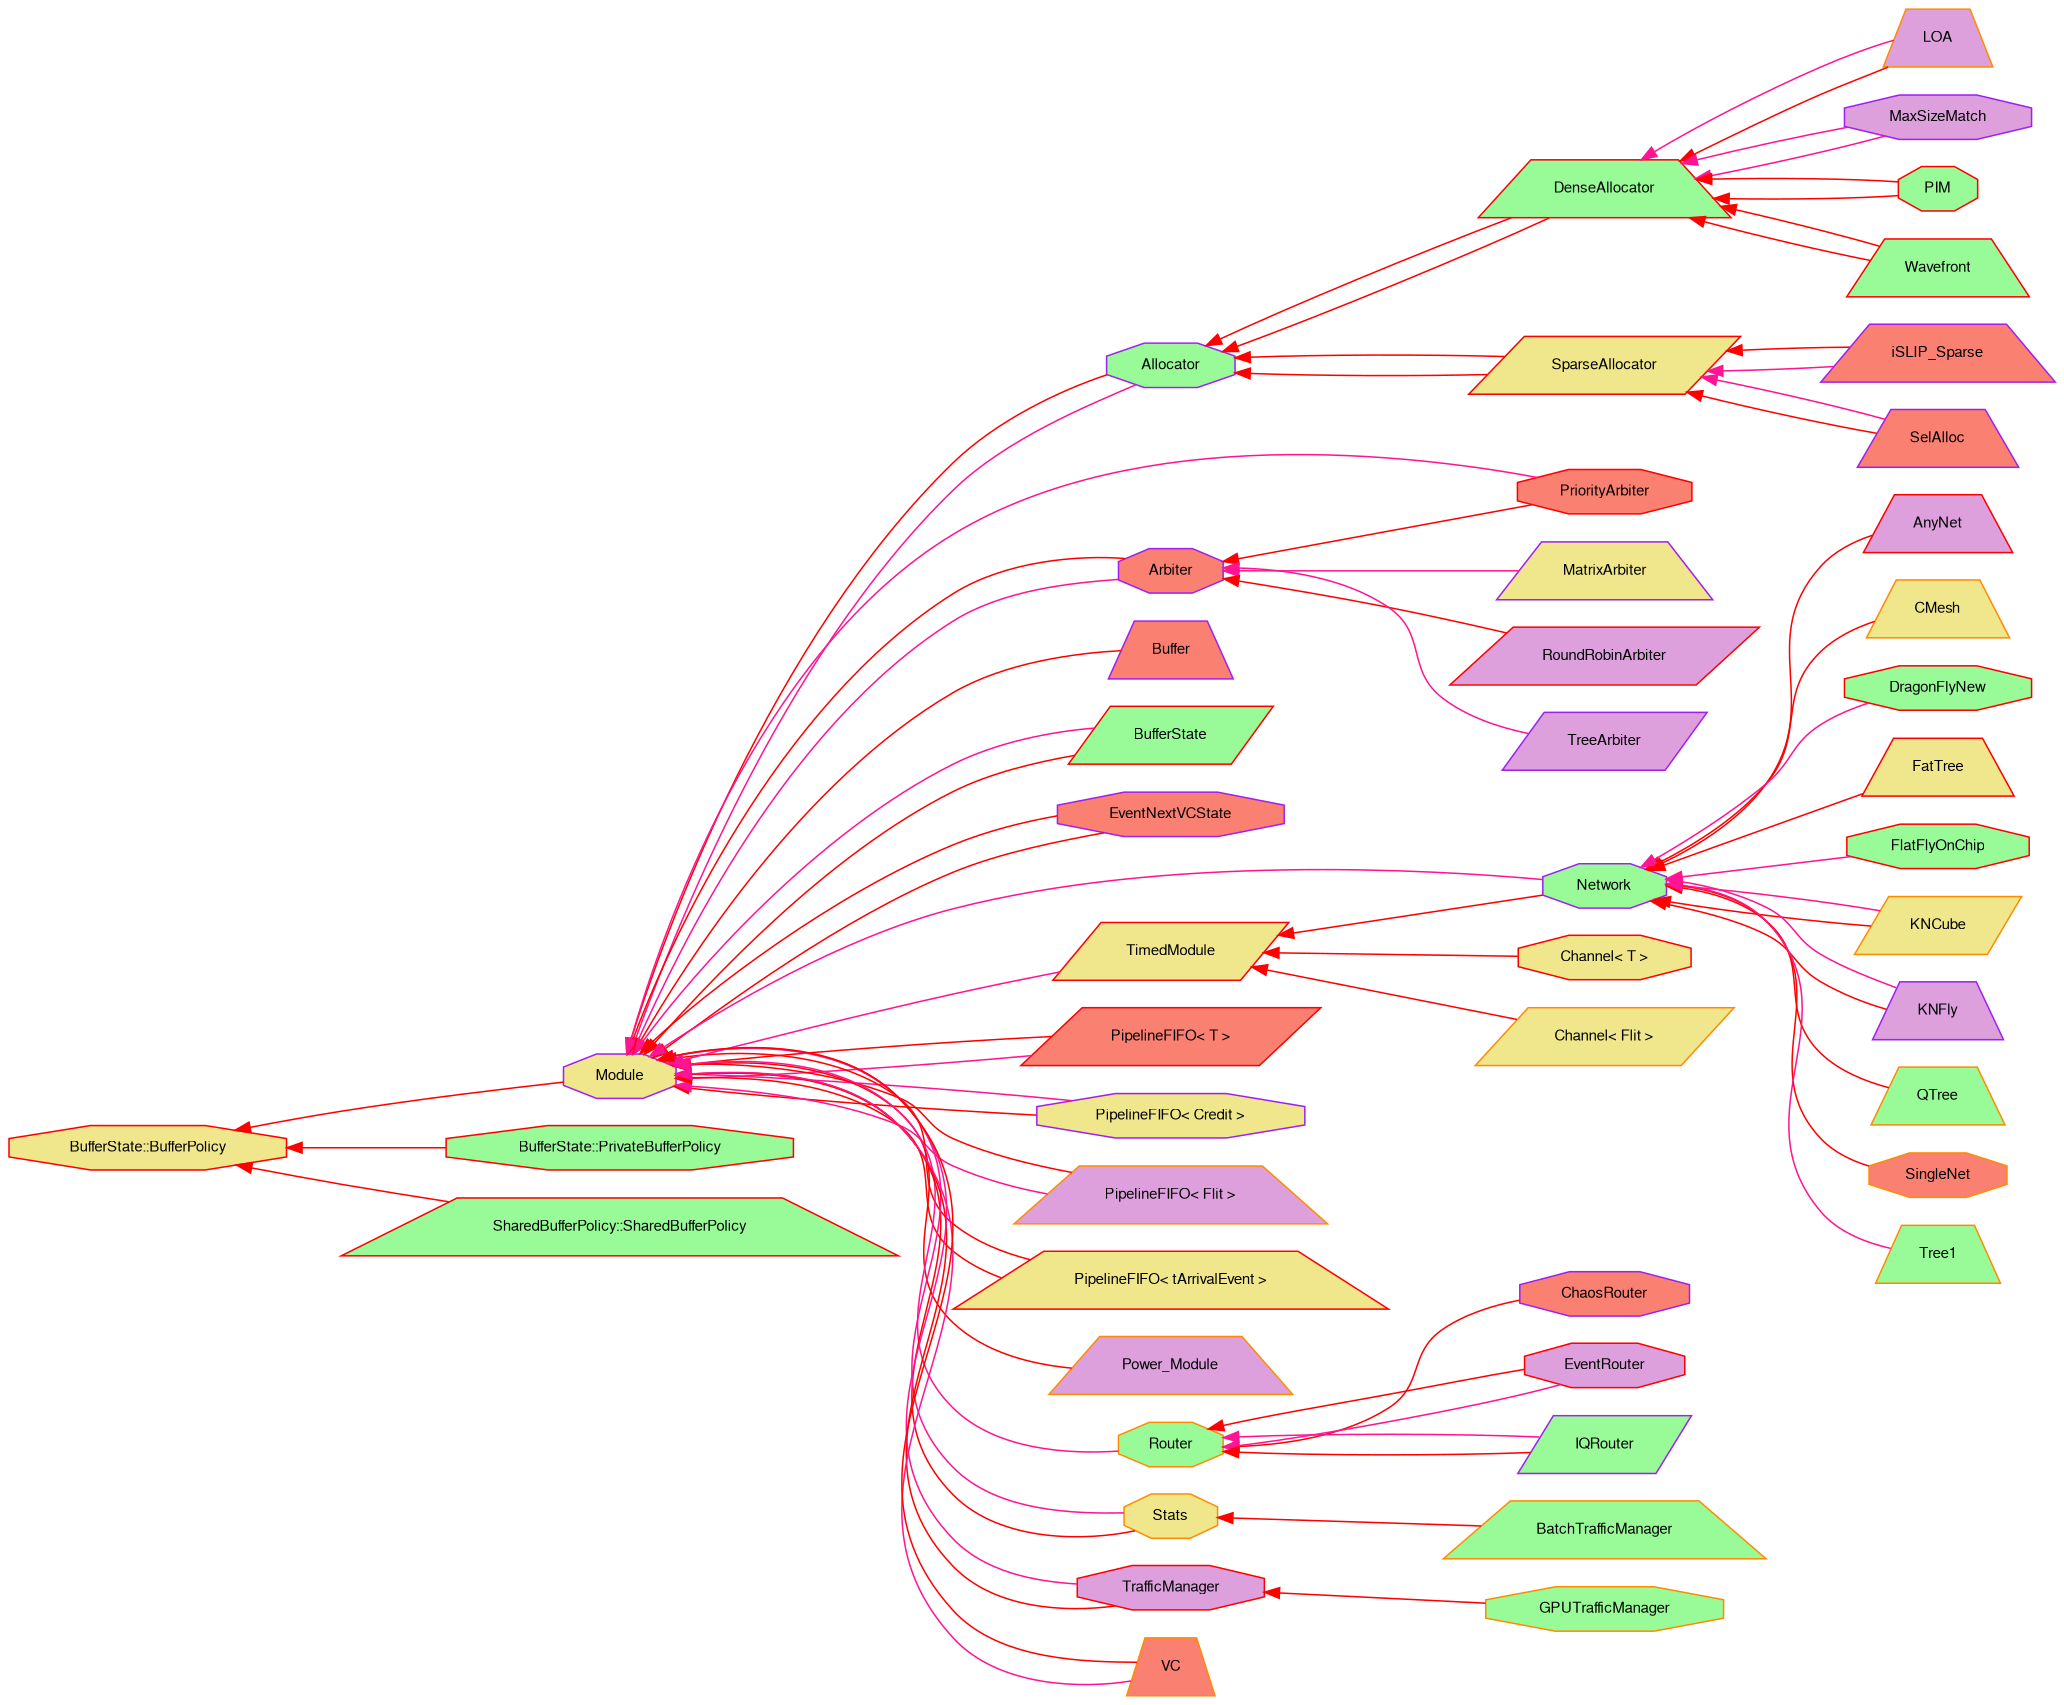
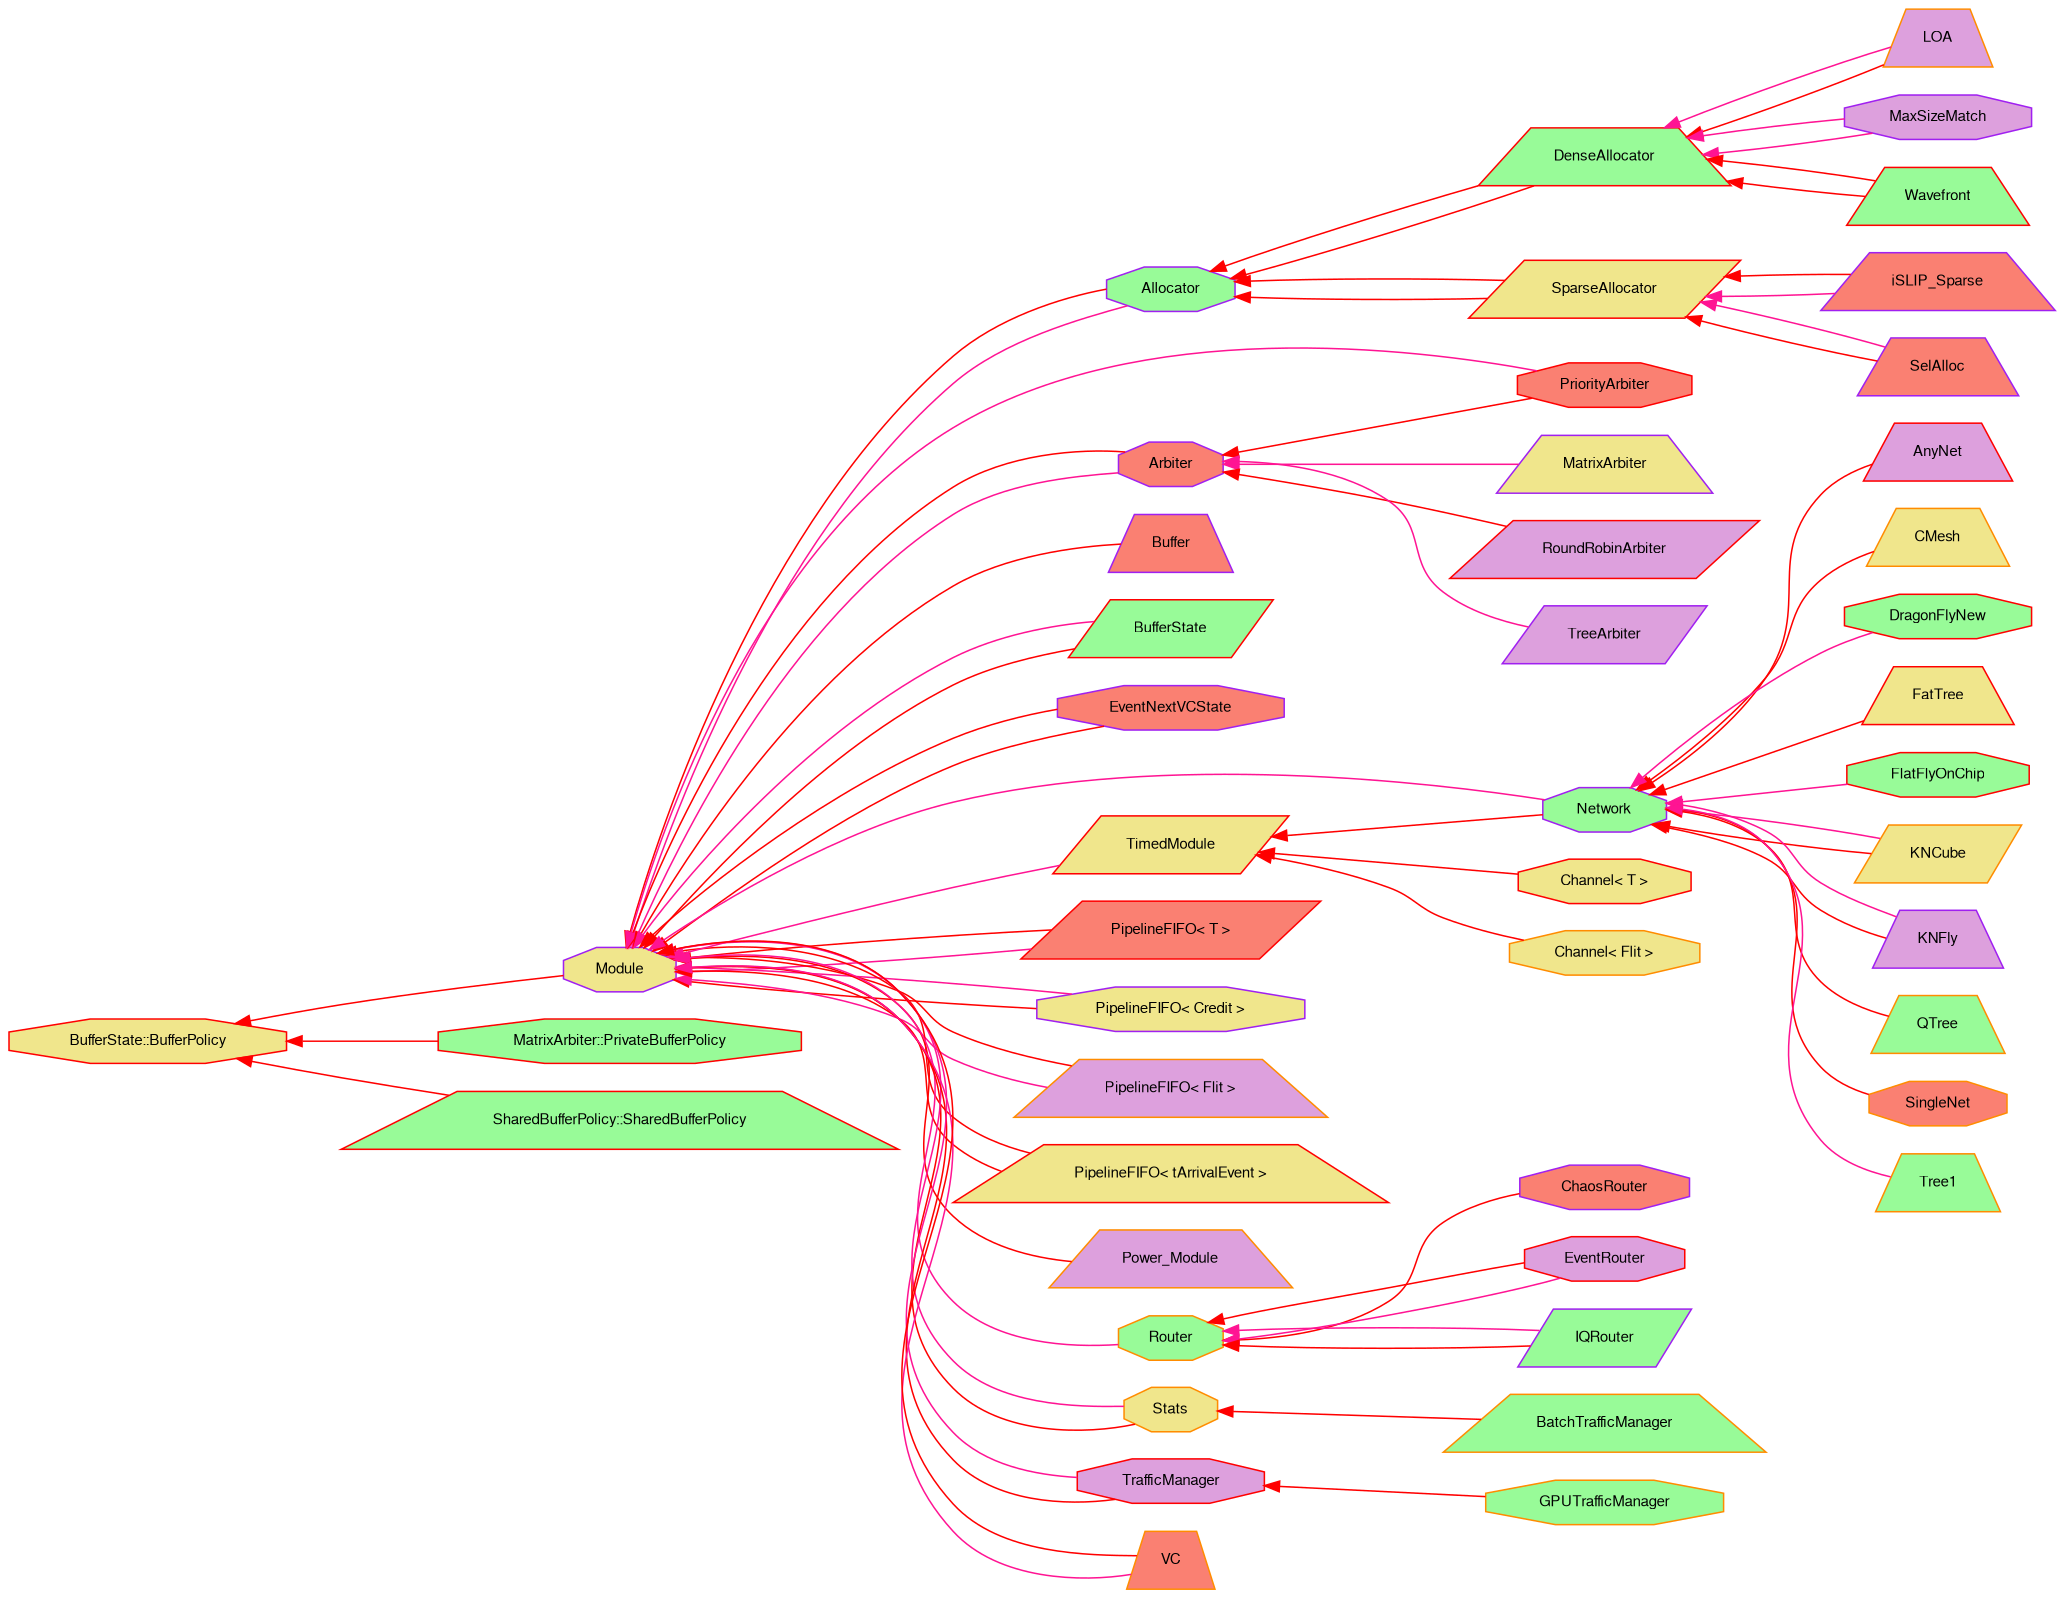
(1938, 189) -> none
(1605, 1037) -> (1605, 953)
(620, 1148) -> (620, 1041)
